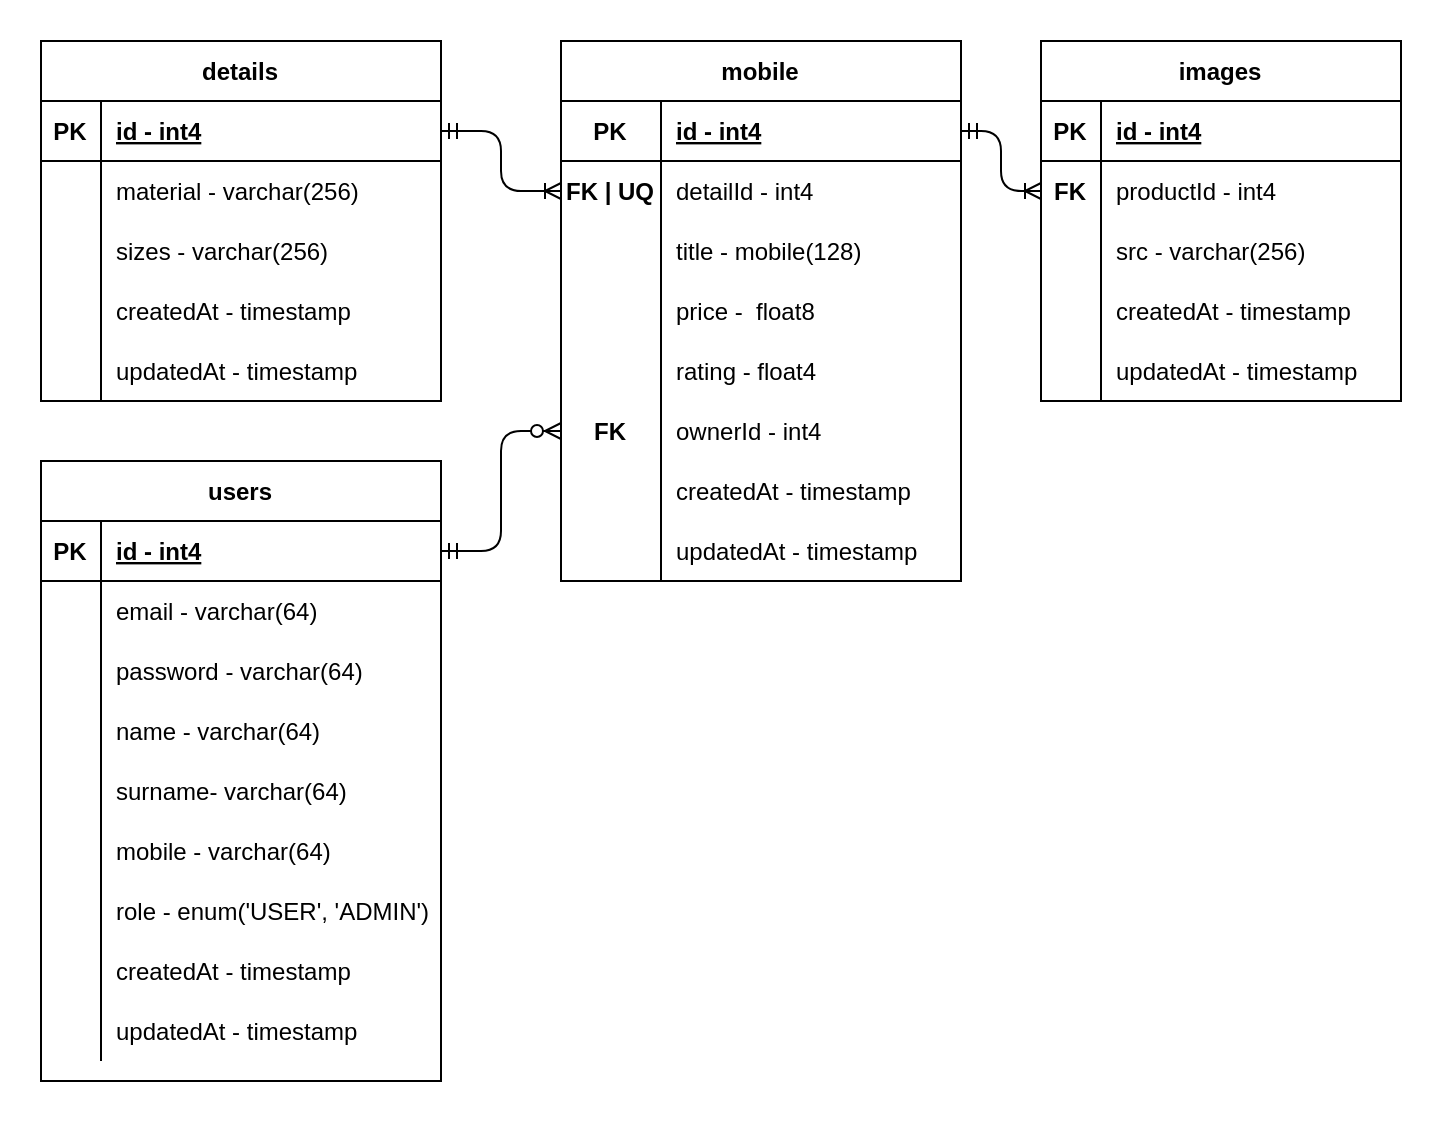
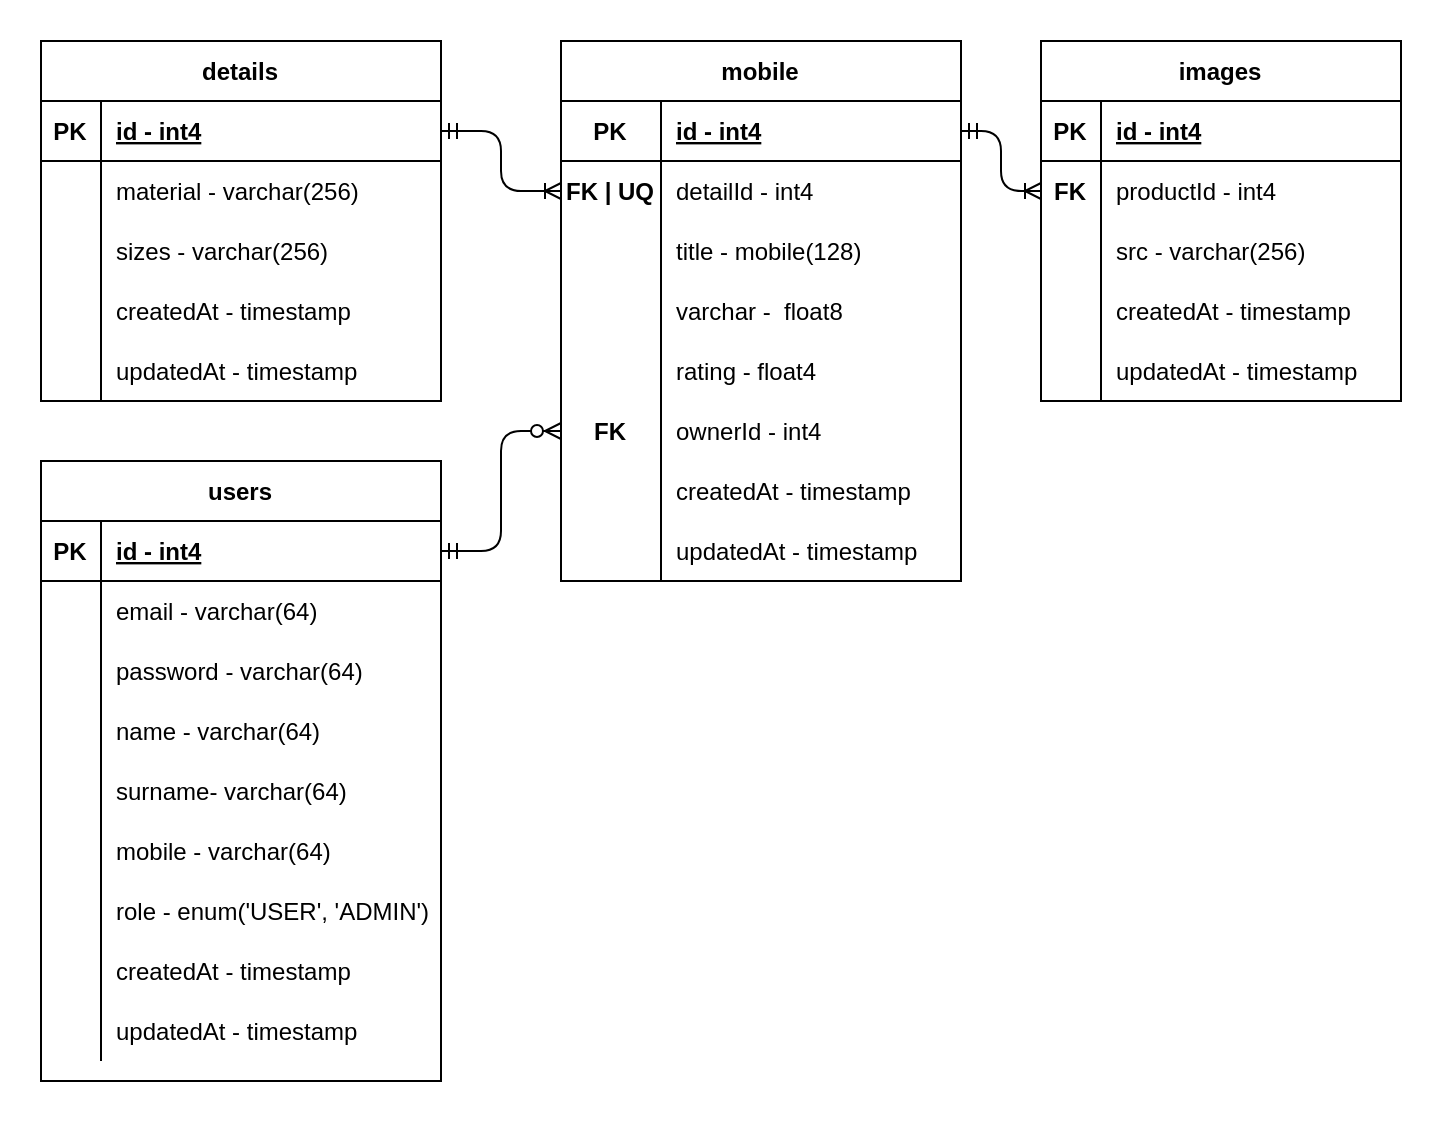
(764, 312) -> (781, 312)
